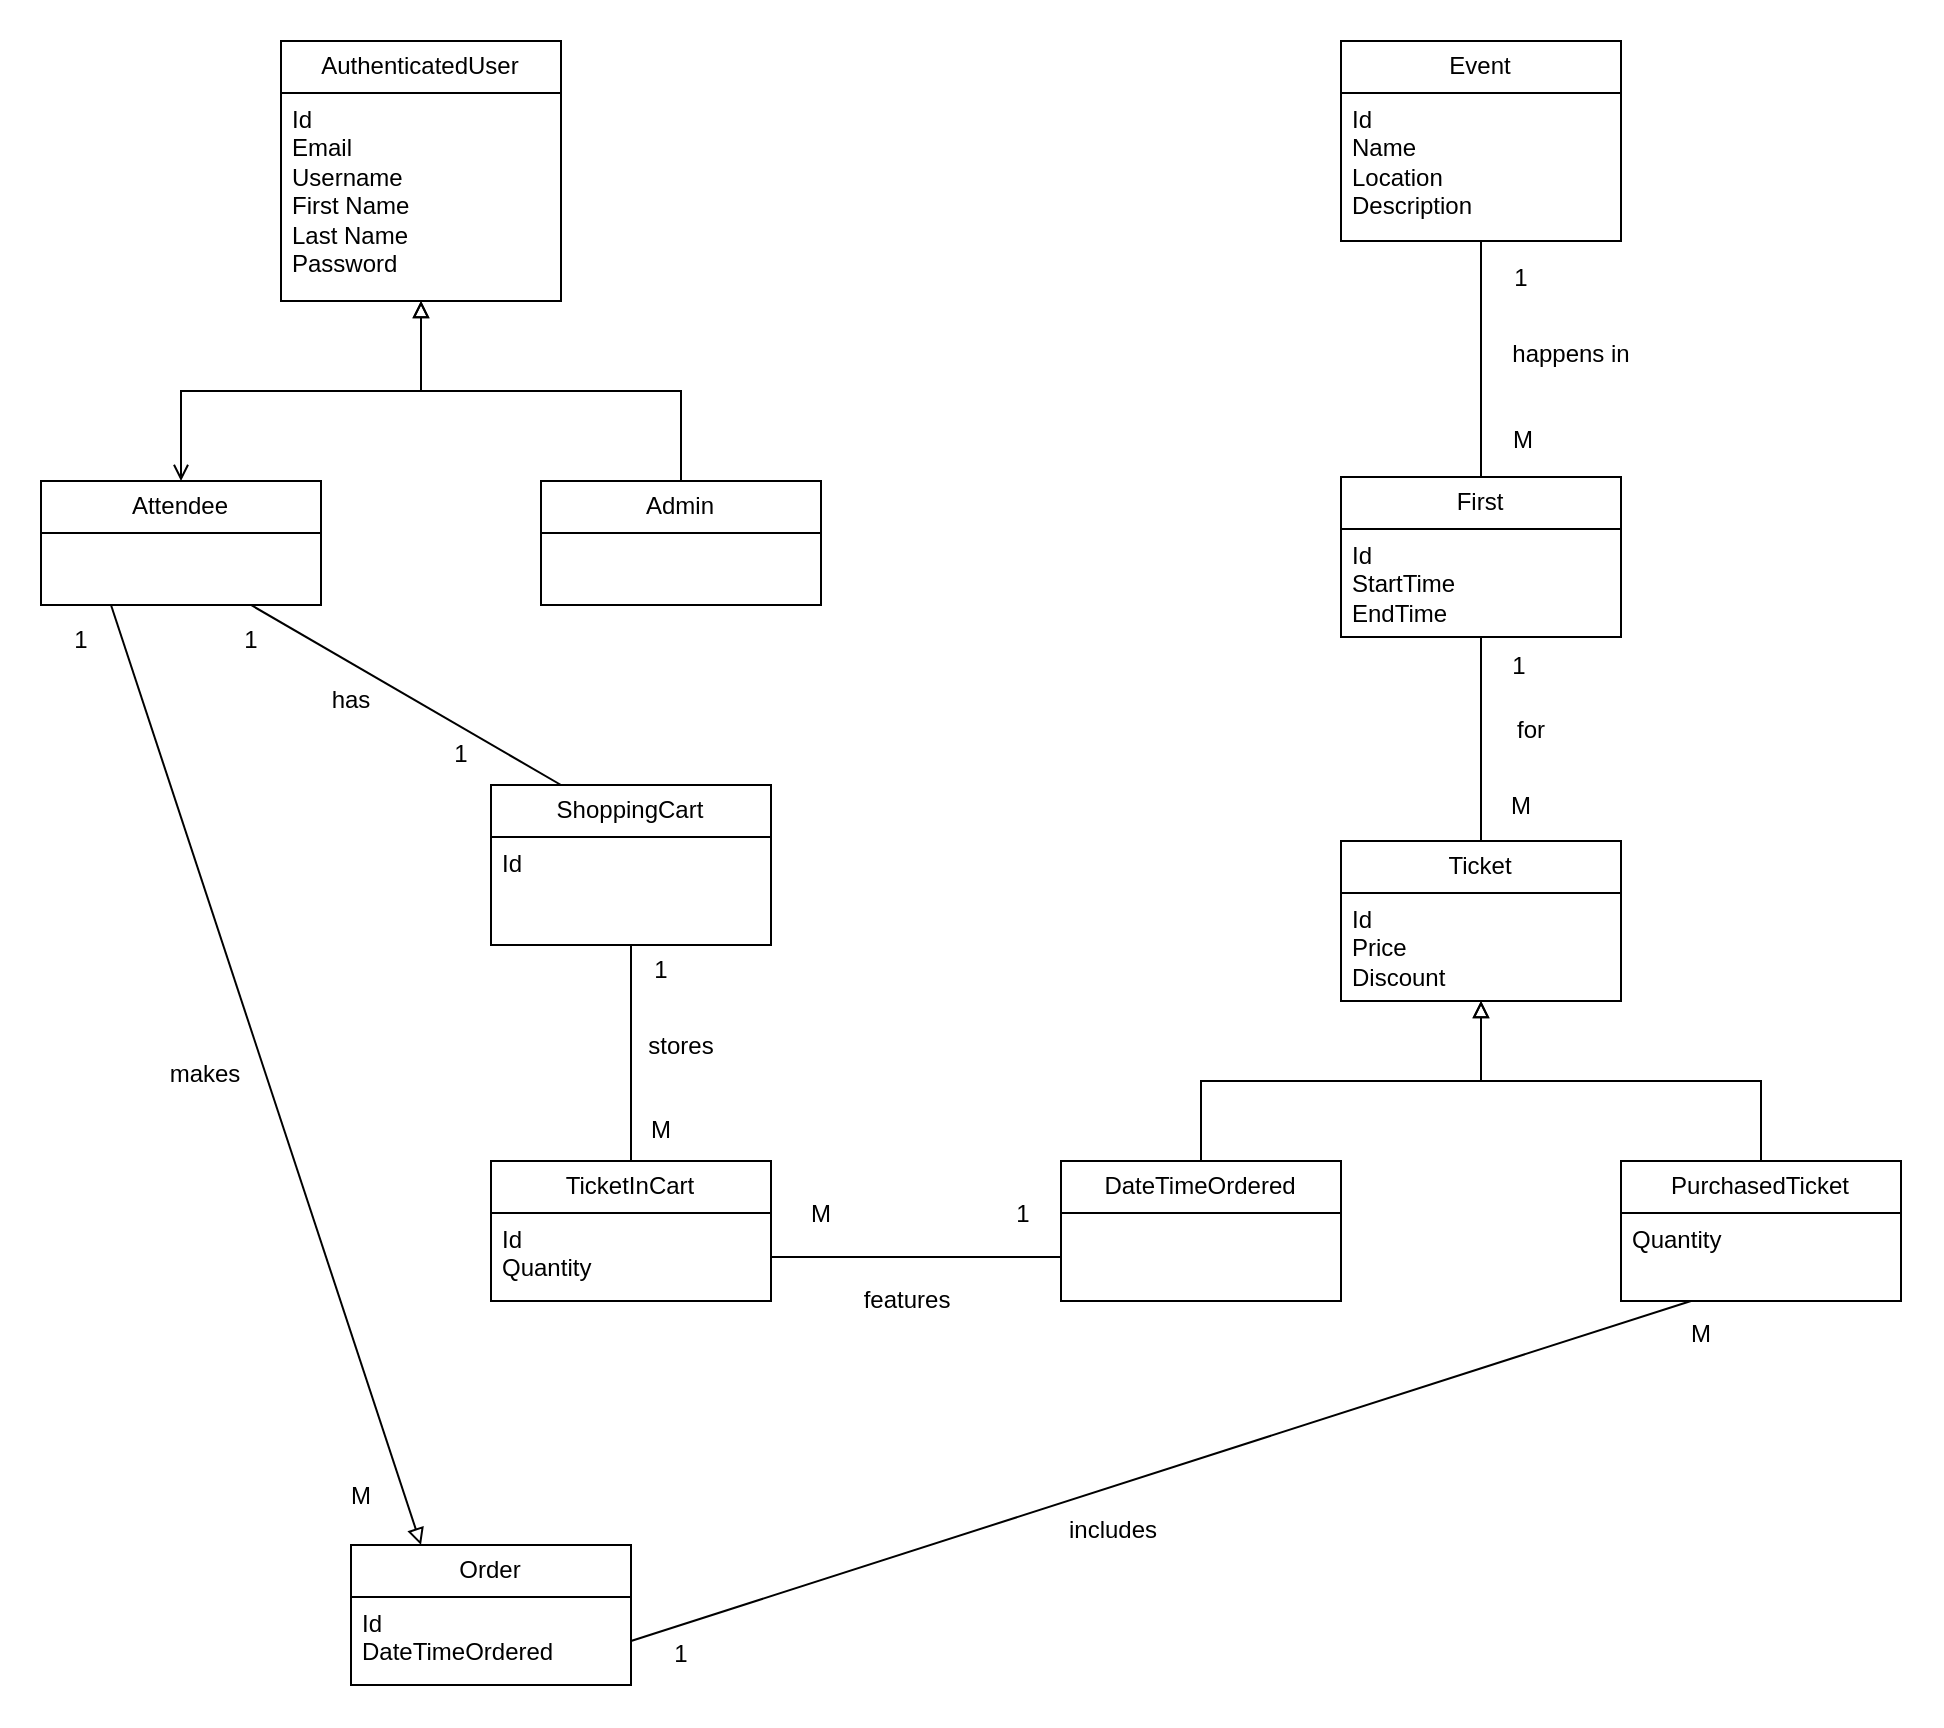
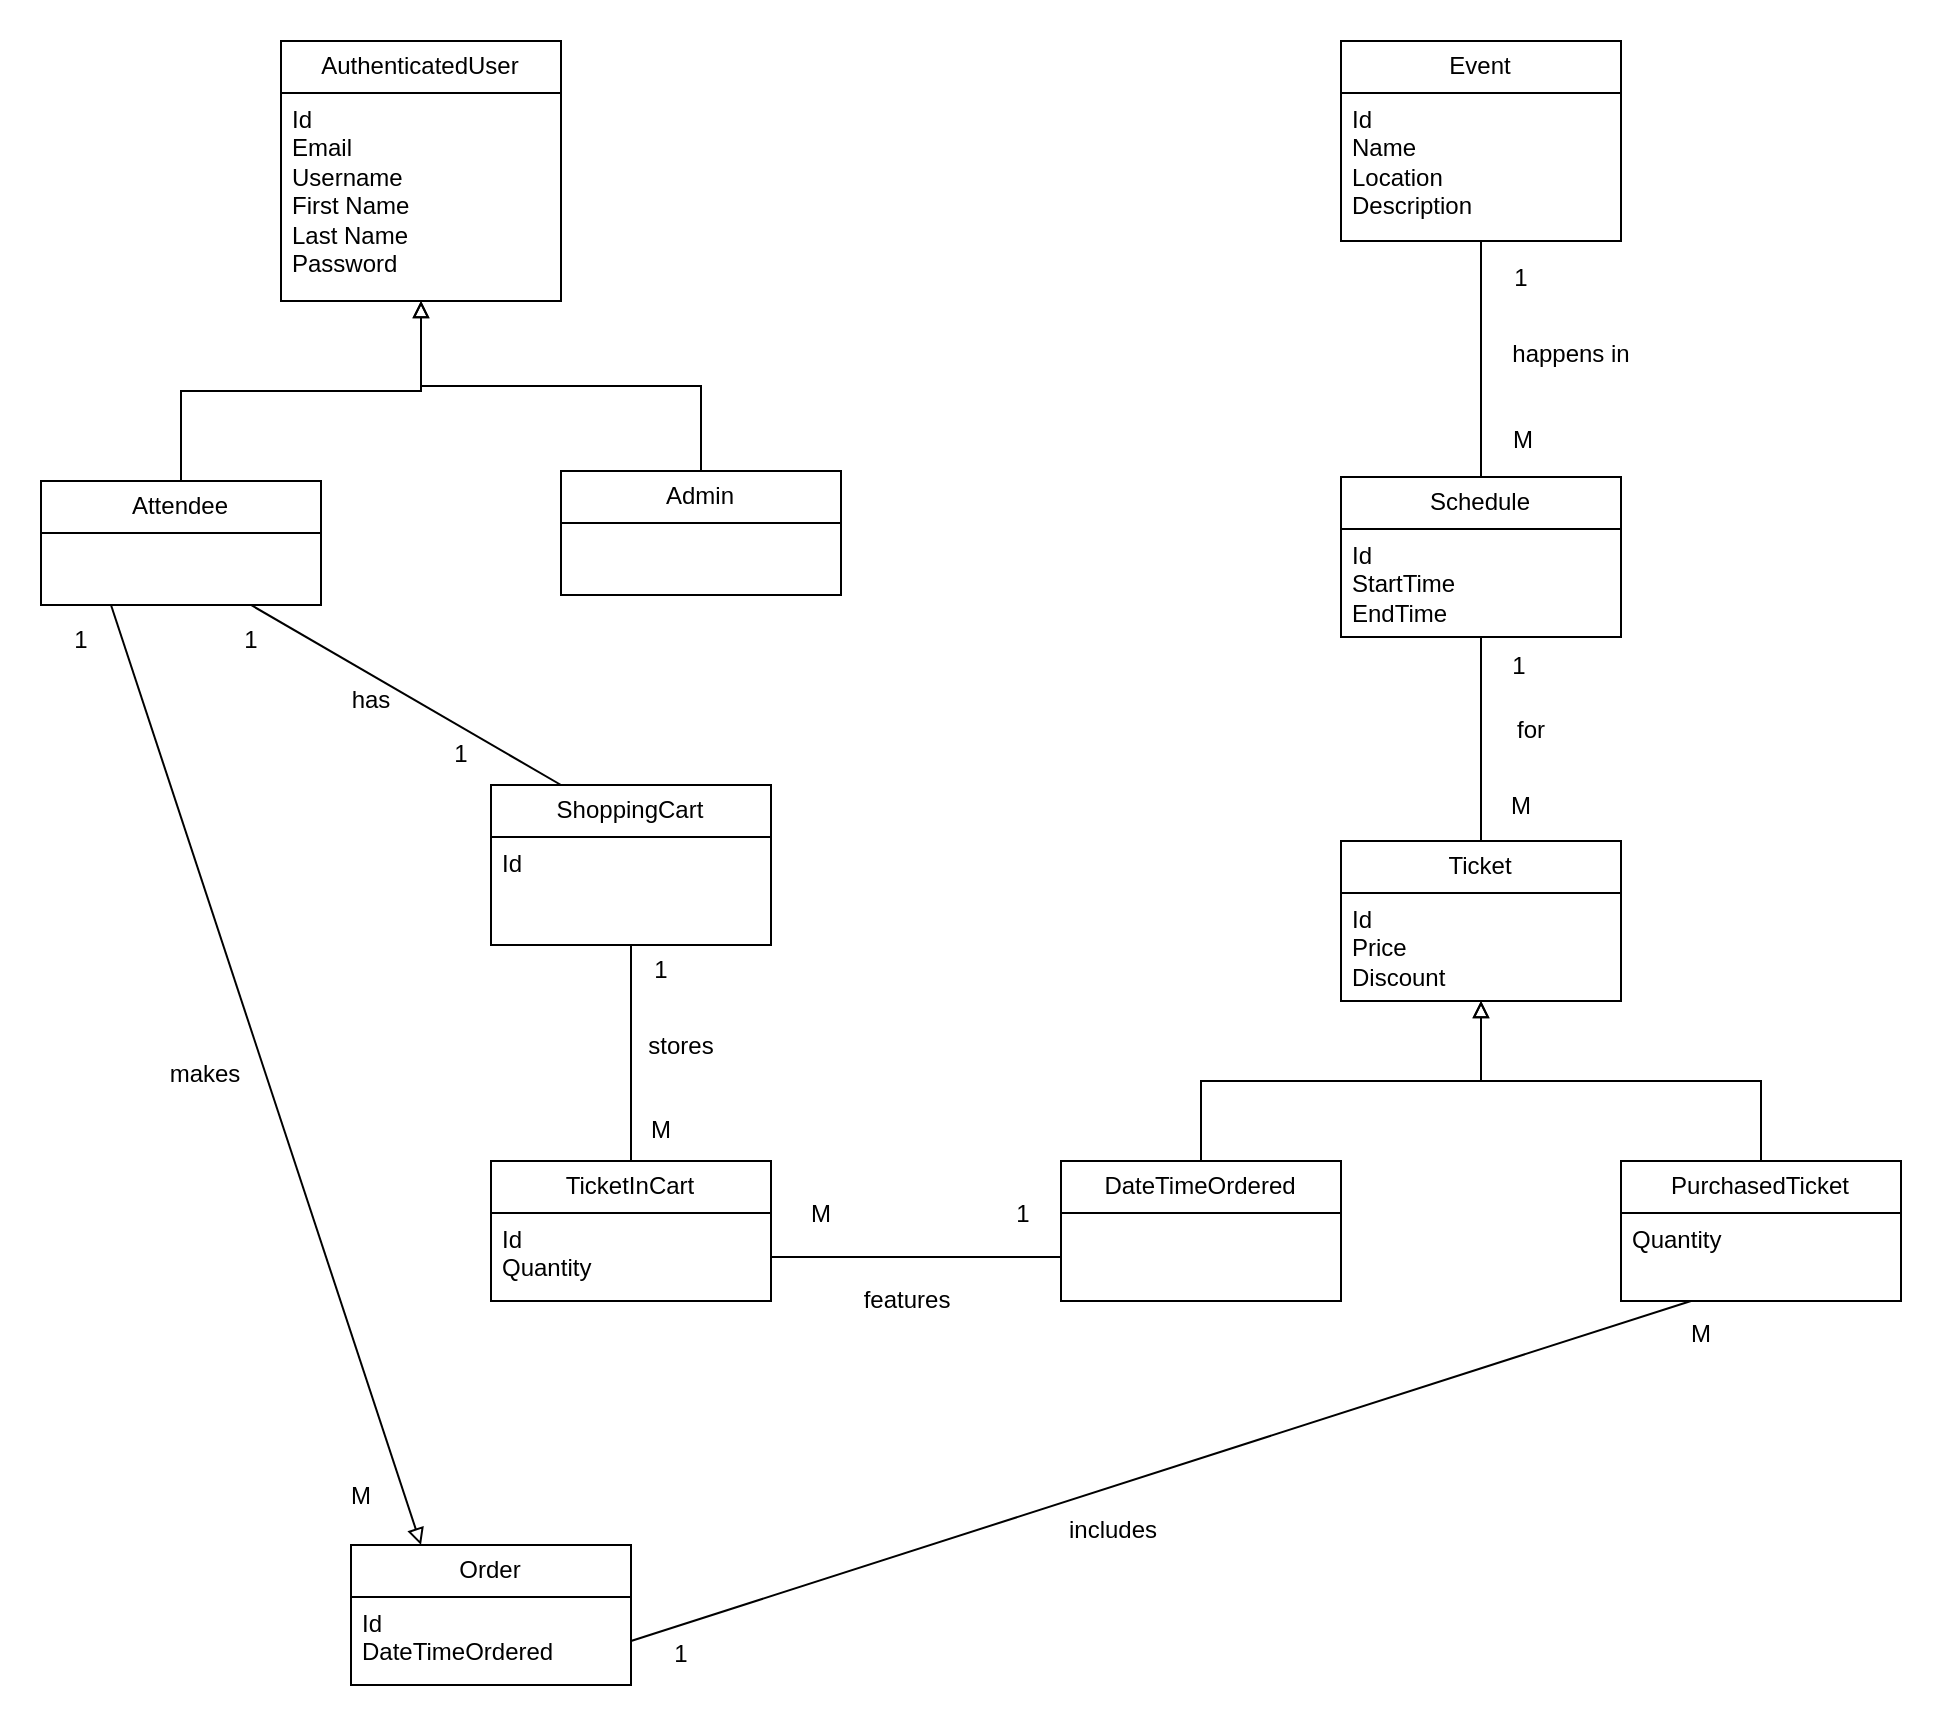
(181, 472) -> (181, 473)
(1481, 503) -> (1481, 503)
(681, 543) -> (701, 533)
(351, 701) -> (371, 701)
